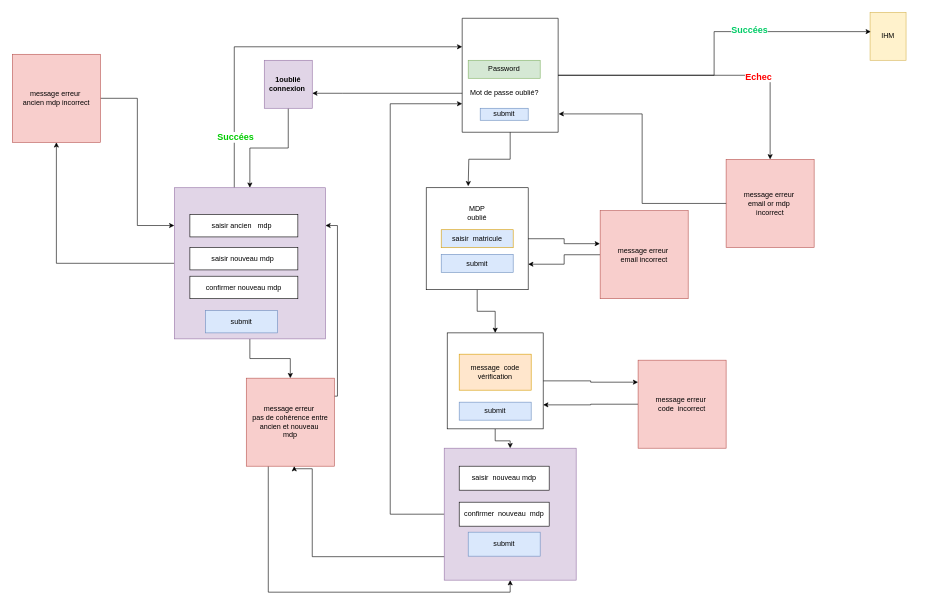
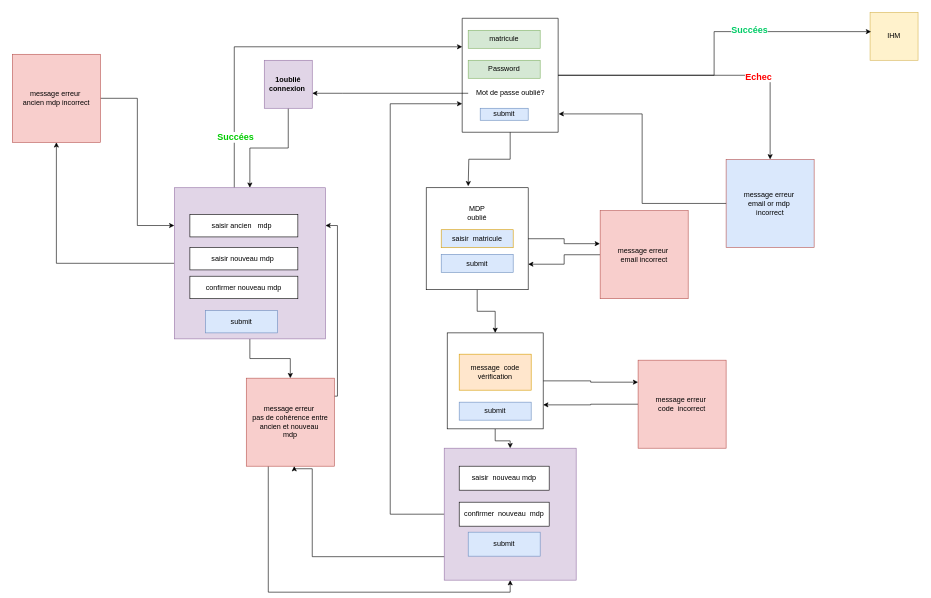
(888, 36) -> (894, 36)
none -> (504, 39)
(504, 93) -> (510, 93)
(770, 203) -> (770, 203)
